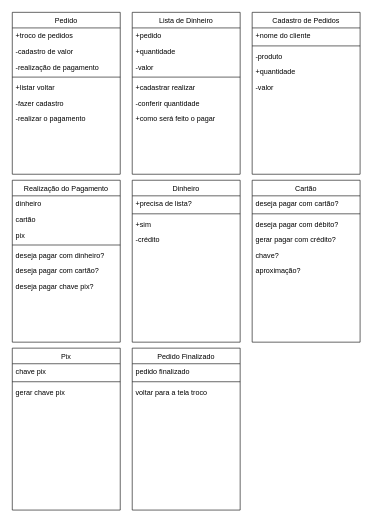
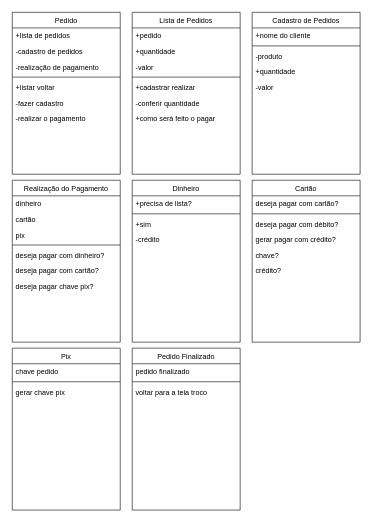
(186, 20) -> (186, 20)
(47, 36) -> (45, 36)
(49, 52) -> (53, 52)
(279, 271) -> (271, 271)
(32, 372) -> (38, 372)
